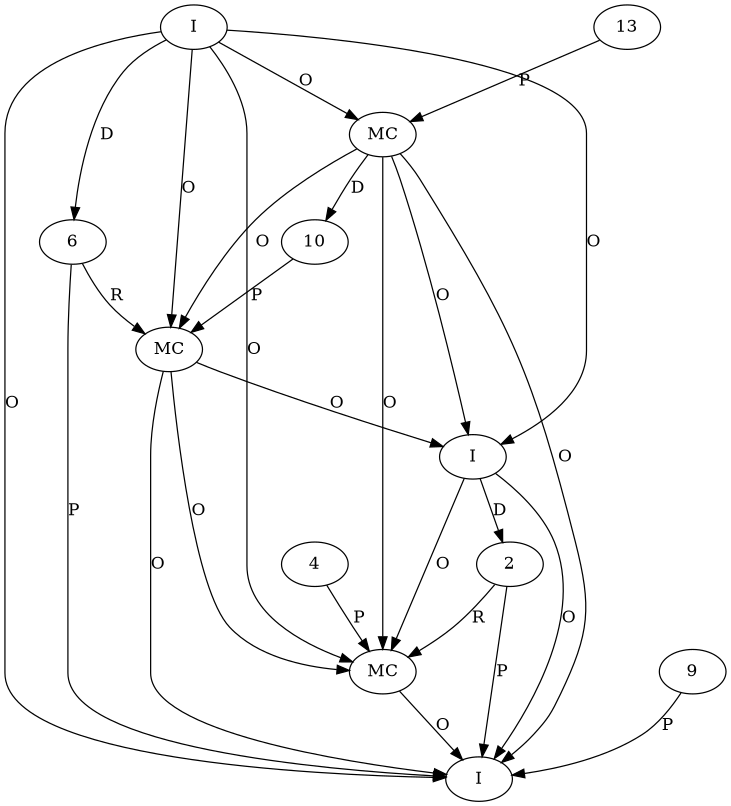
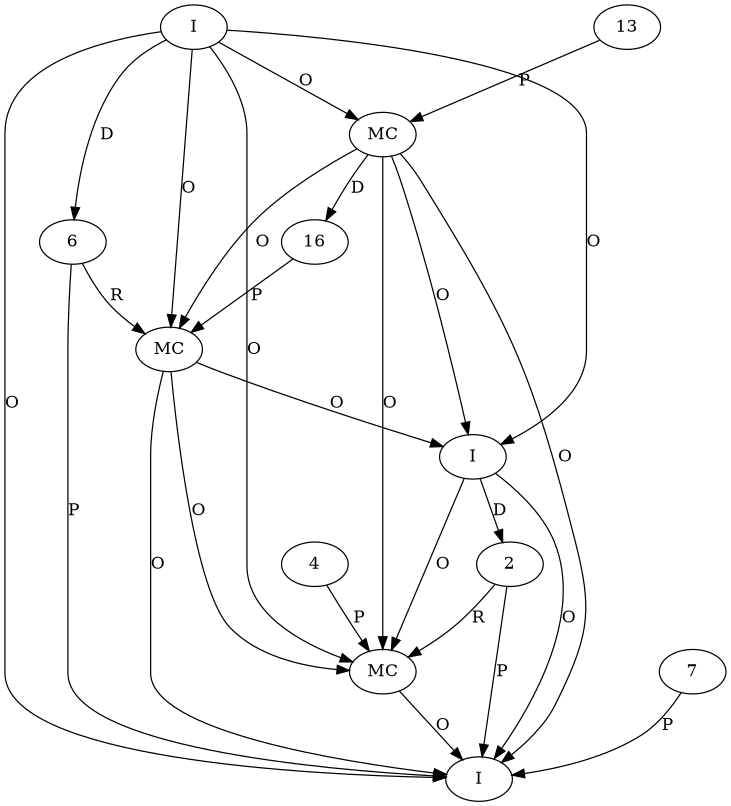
(315, 242) -> (315, 242)
(693, 672) -> (693, 672)
